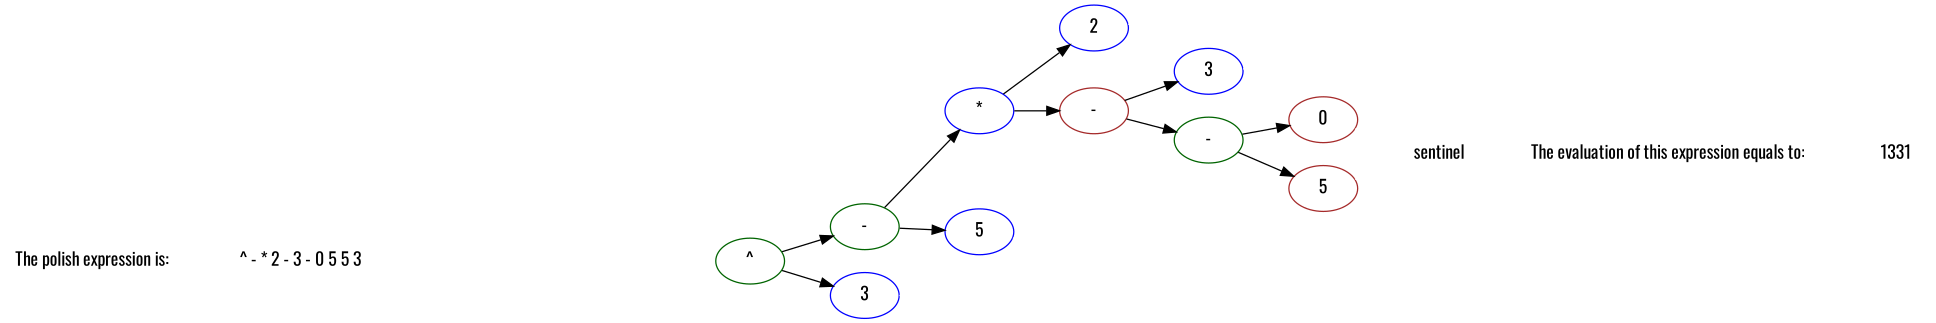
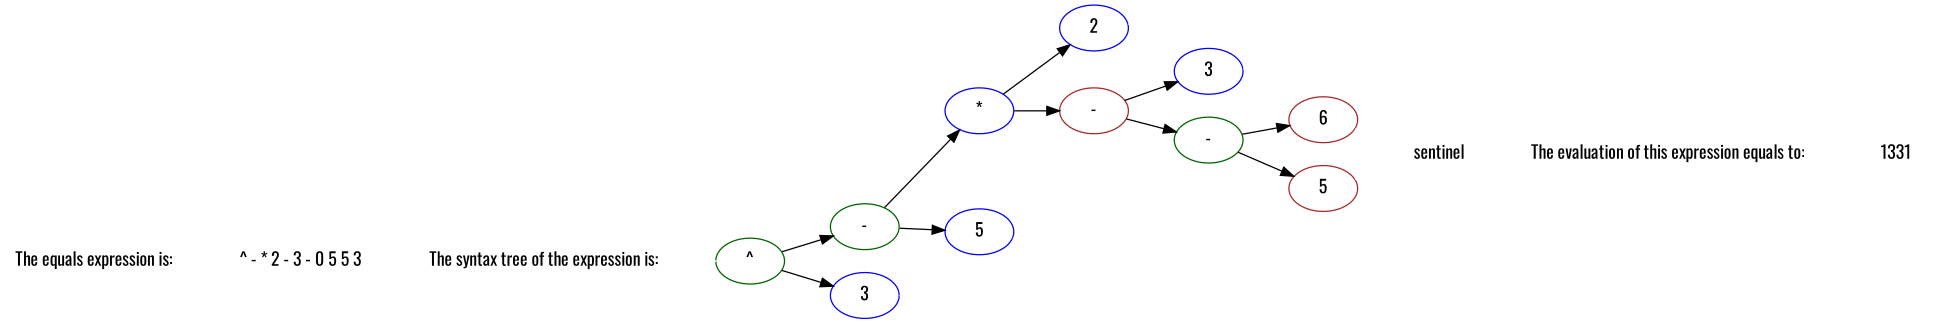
(1323, 120) -> (1323, 120)
(94, 261) -> (94, 261)
none -> (544, 261)
